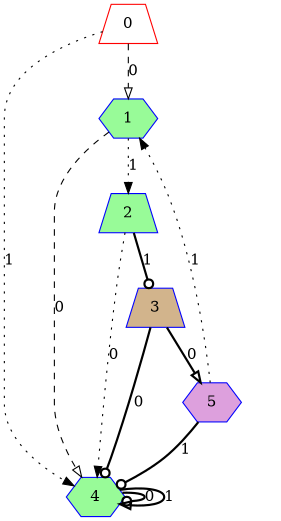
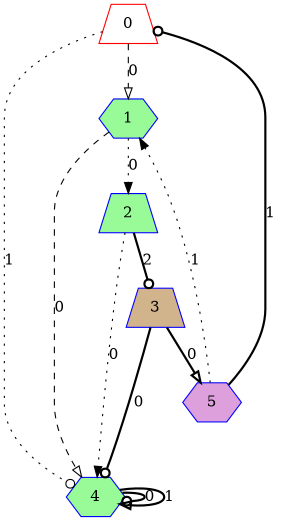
(134, 166) -> (134, 166)
(4, 243) -> (4, 243)
(148, 260) -> (148, 260)
(166, 457) -> (265, 185)
